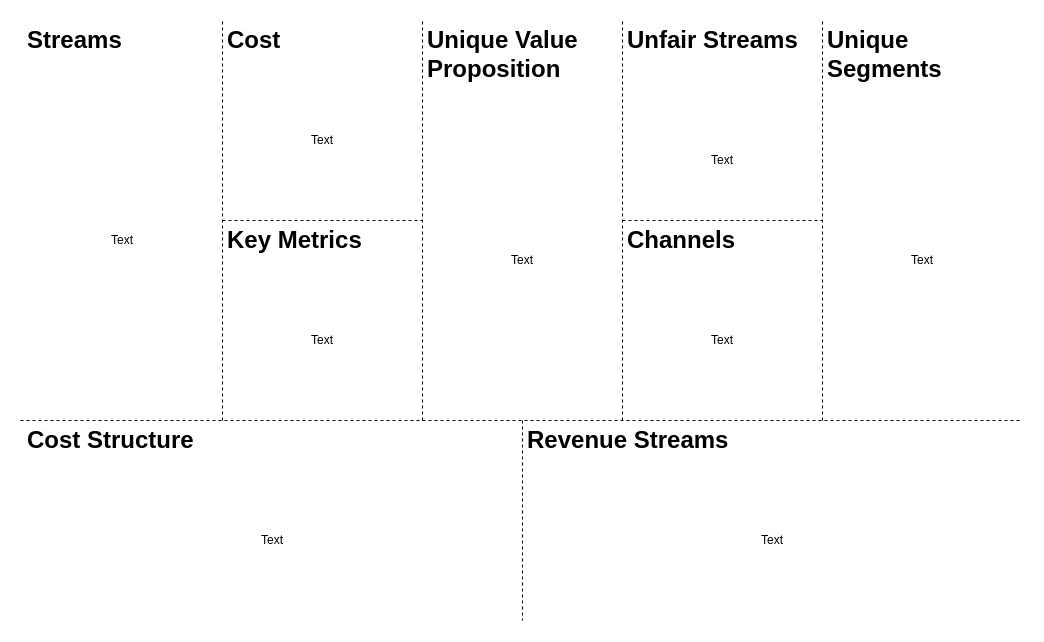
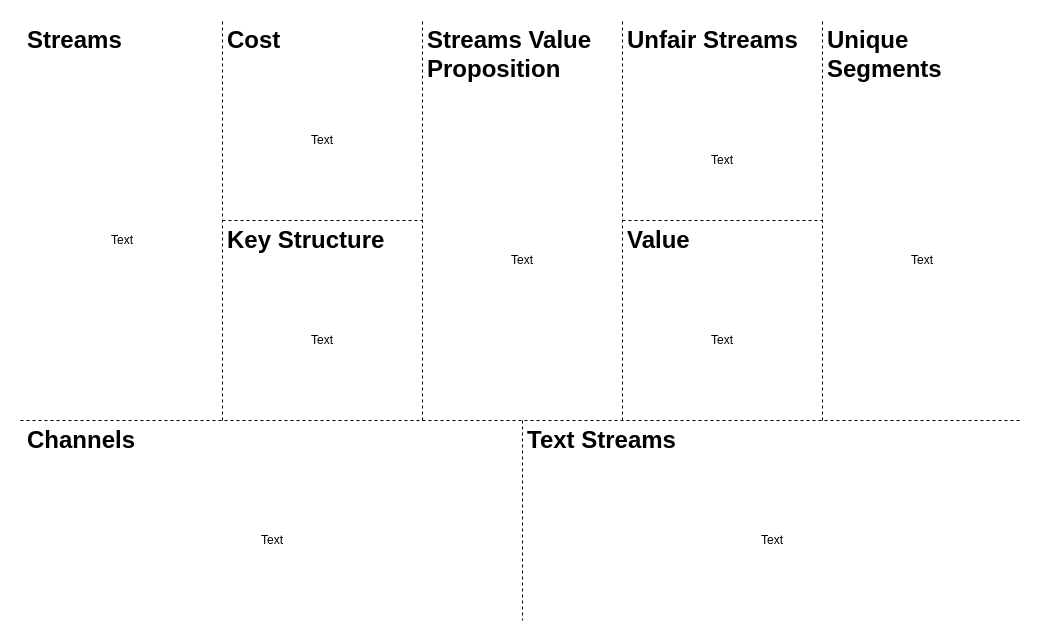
(499, 18) -> (504, 18)
(261, 218) -> (270, 218)
(653, 218) -> (643, 218)
(73, 418) -> (85, 418)
(576, 418) -> (566, 418)
